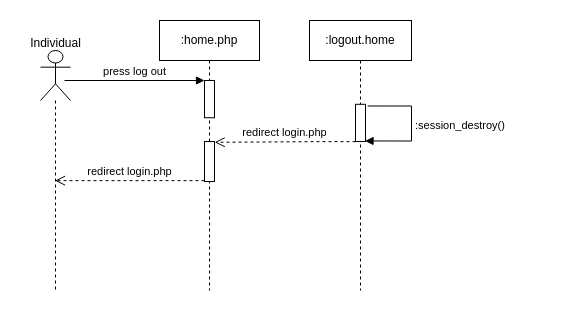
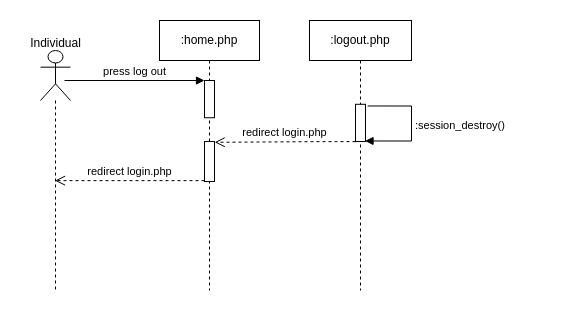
(361, 41) -> (361, 41)
